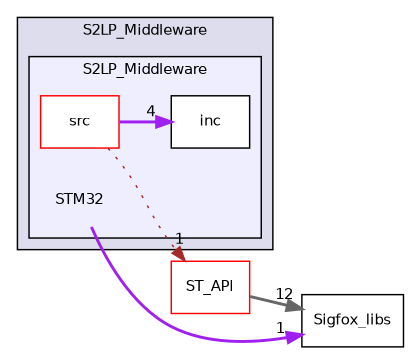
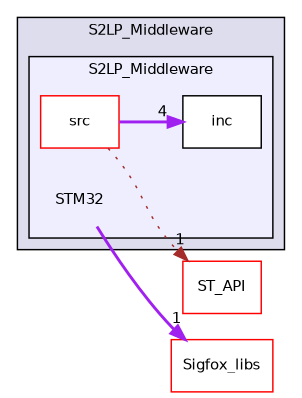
(269, 301) -> none
(353, 321) -> (222, 366)
